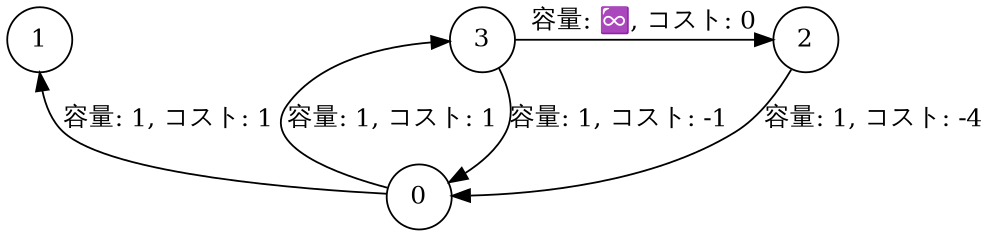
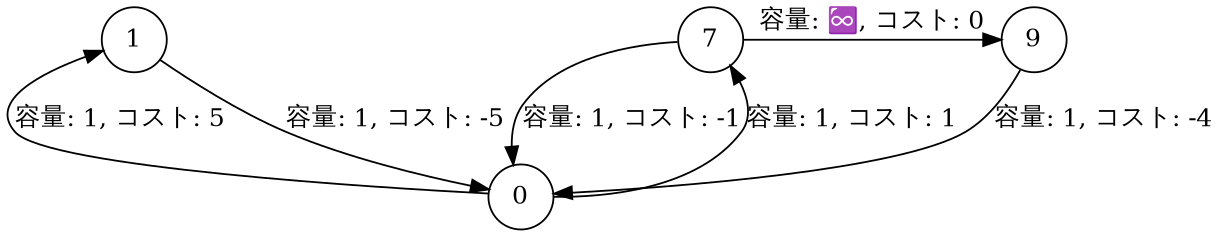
(482, 40) -> (711, 40)
(806, 40) -> (1034, 40)
(169, 118) -> (121, 118)
none -> (308, 141)
